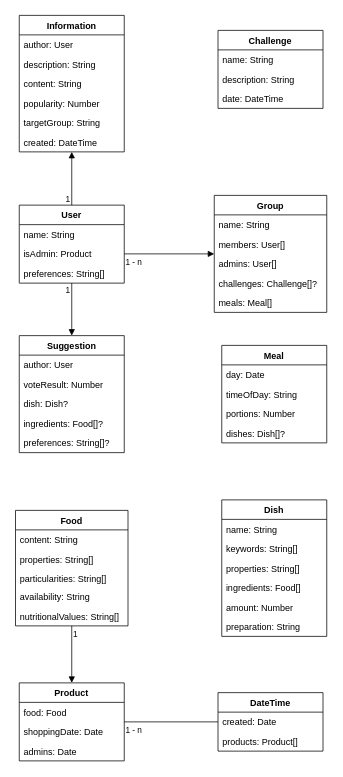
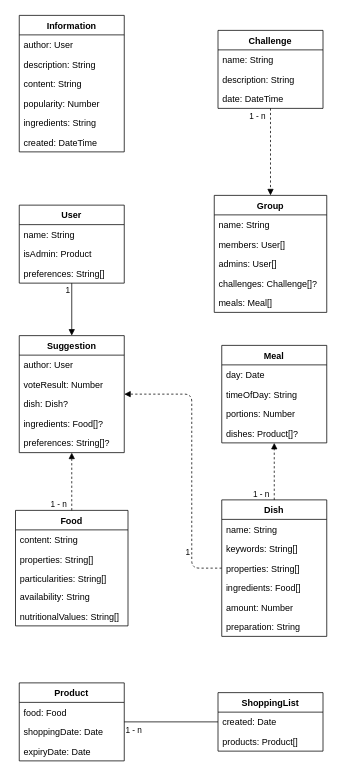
(68, 123) -> (65, 123)
none -> (270, 149)
(72, 181) -> none
(206, 254) -> none
(259, 434) -> (268, 434)
none -> (274, 473)
none -> (192, 476)
none -> (72, 484)
(72, 651) -> none
(270, 703) -> (270, 703)
(50, 752) -> (60, 752)
